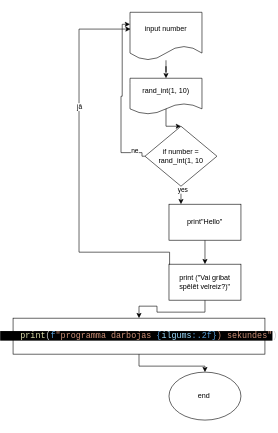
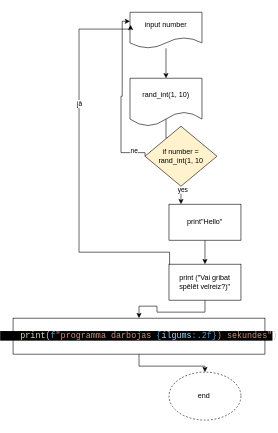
(166, 36) -> (166, 30)
(166, 96) -> (166, 102)
(181, 156) -> (181, 156)
(205, 396) -> (205, 396)
